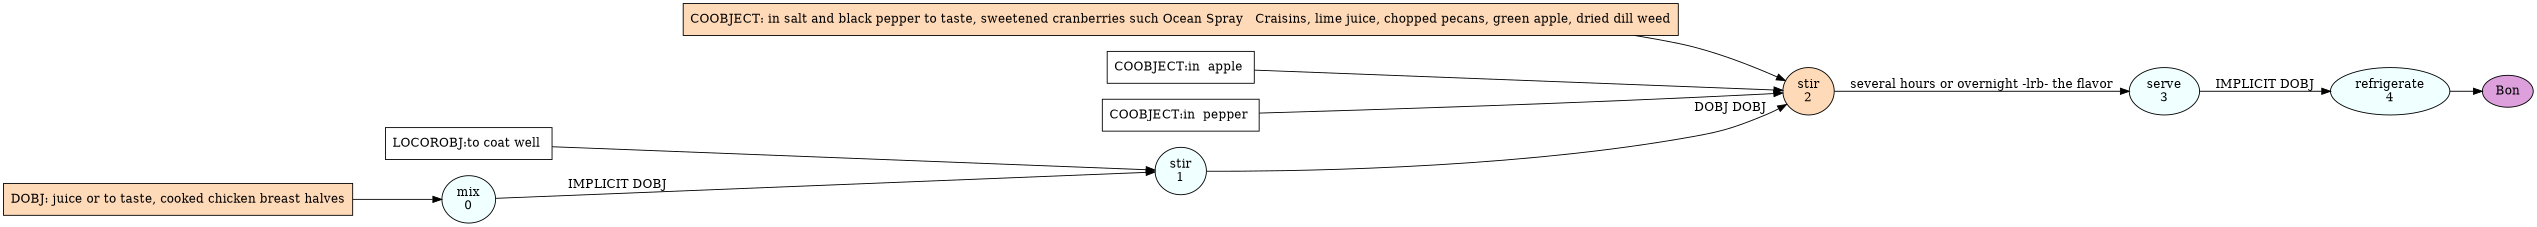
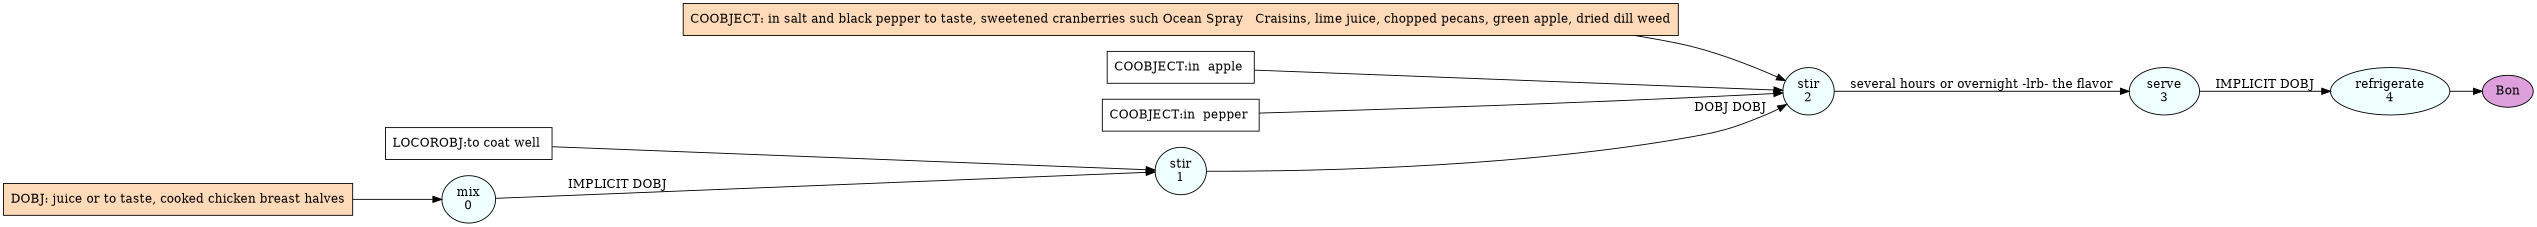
(1809, 91) -> (1809, 91)
